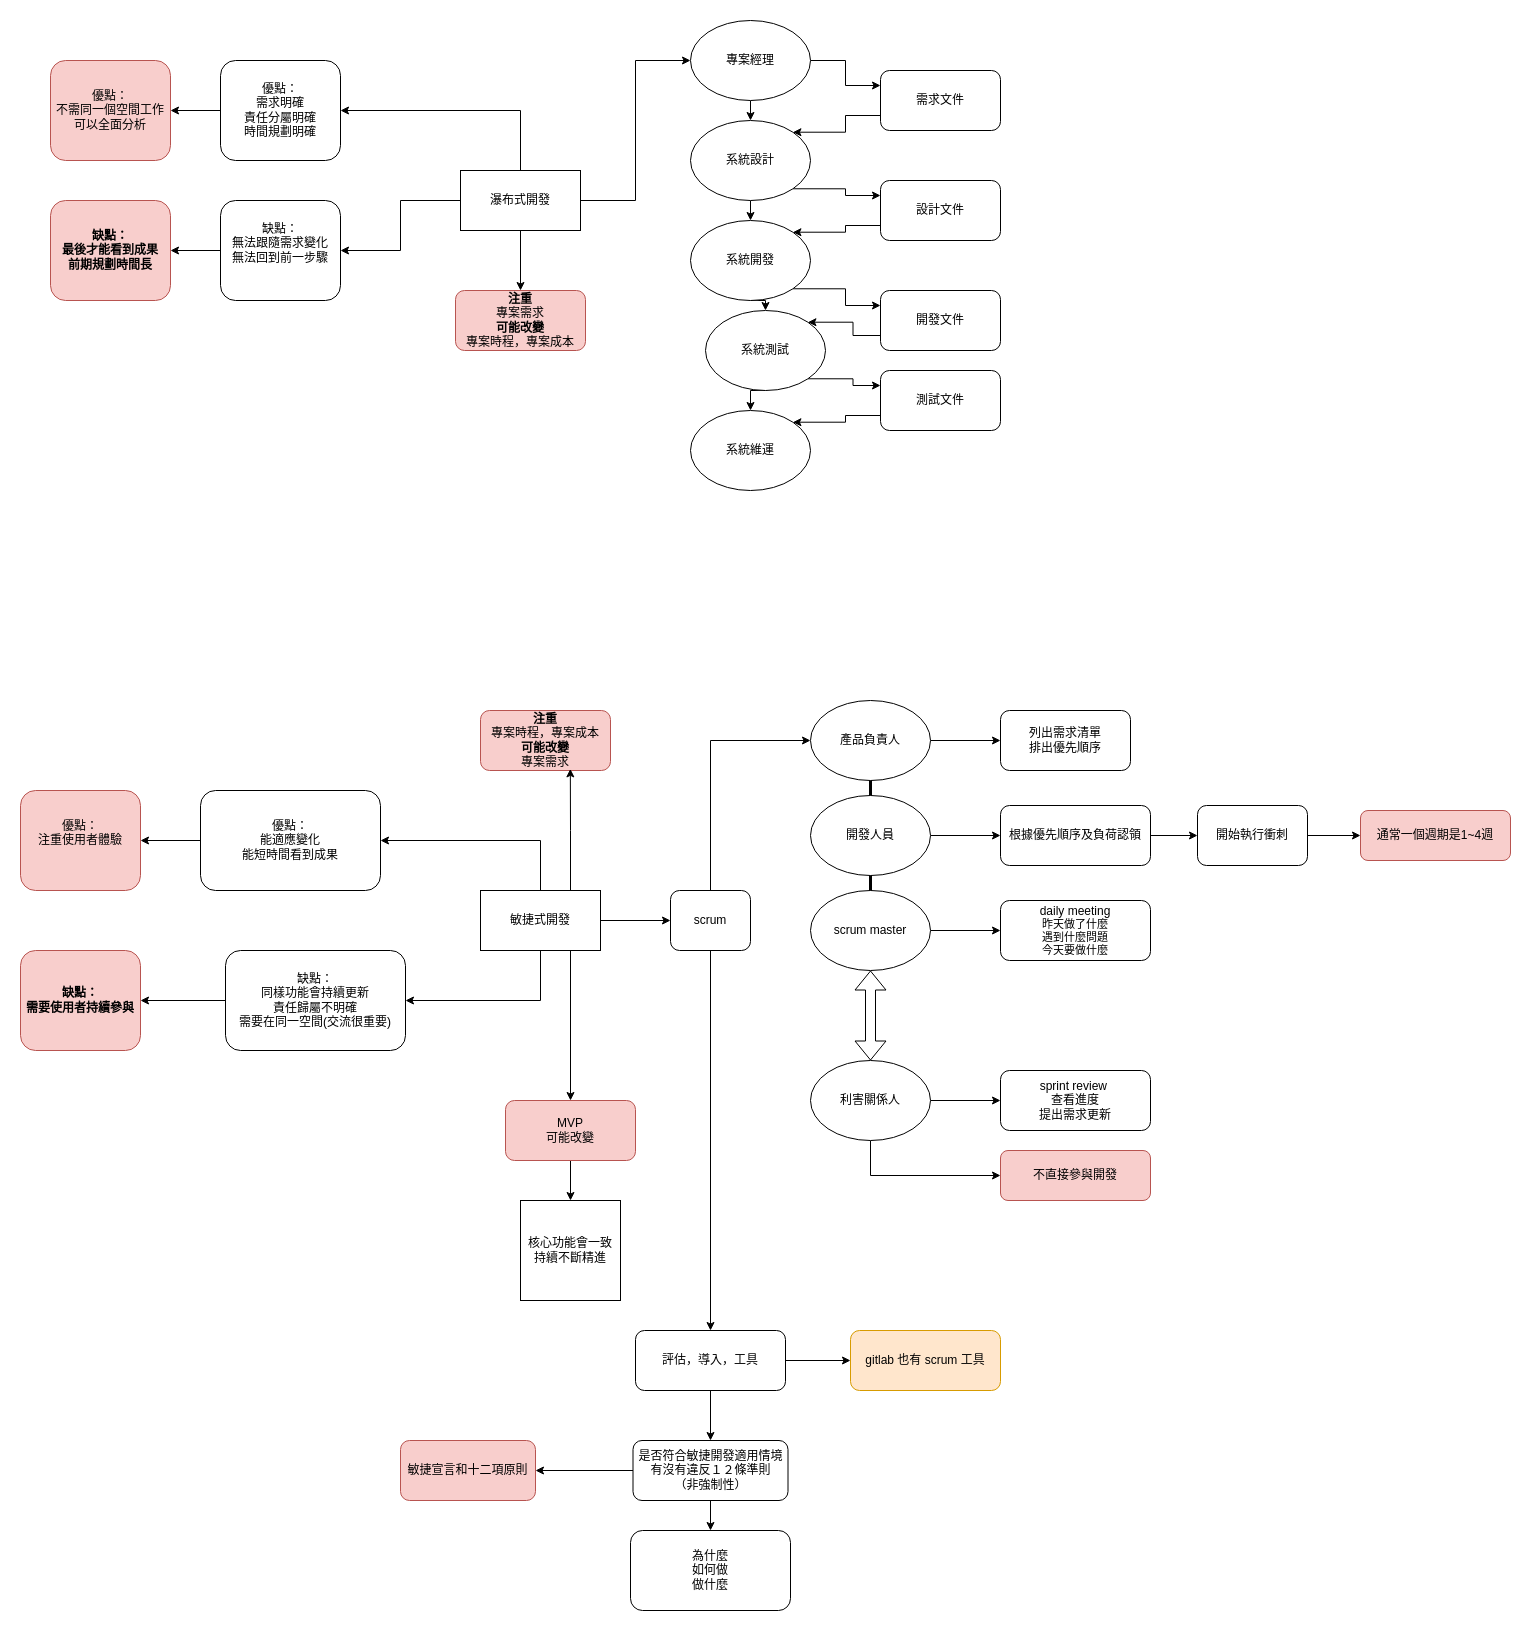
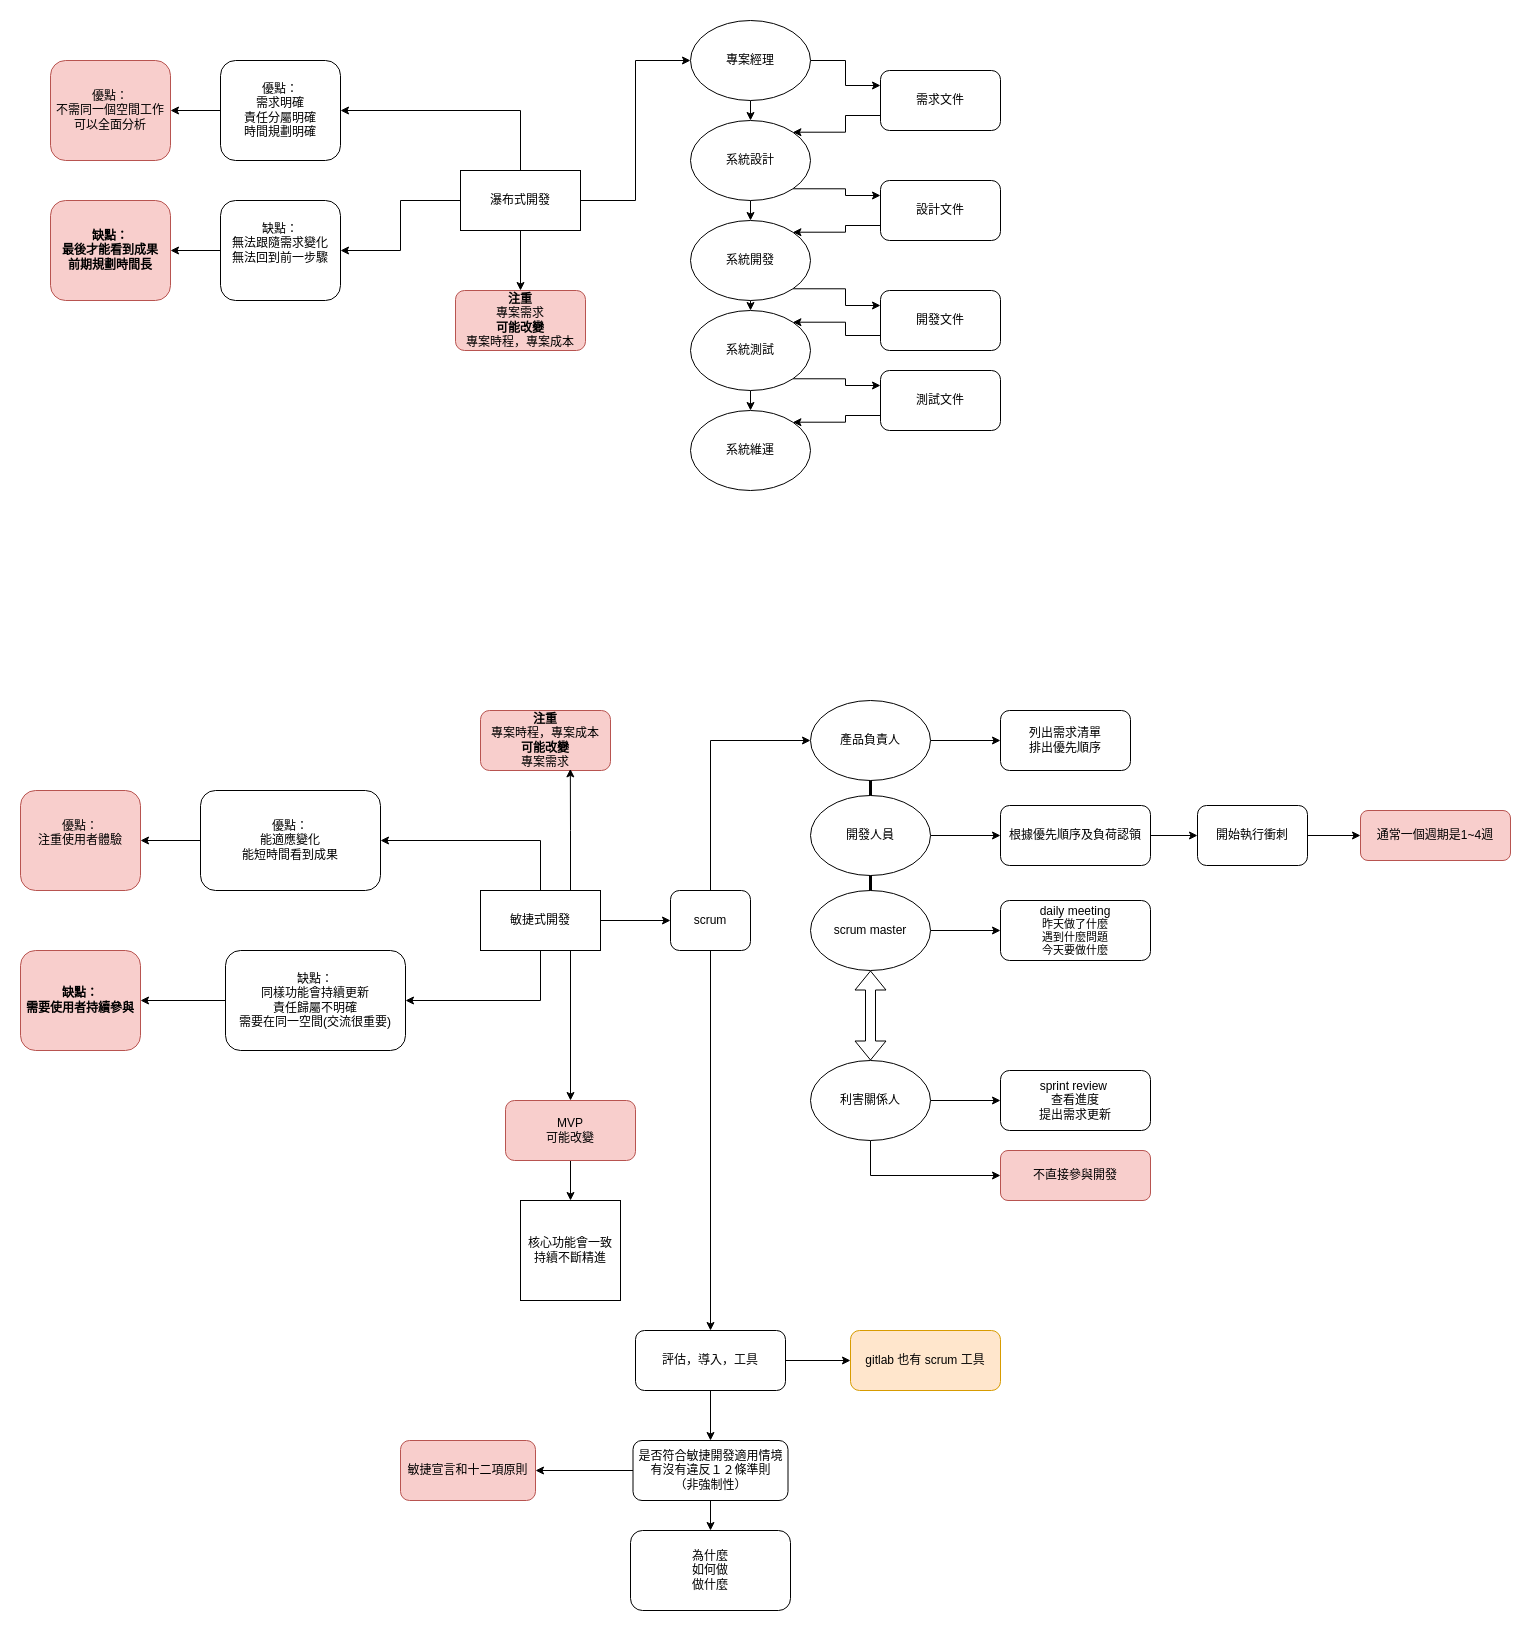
(766, 351) -> (751, 351)
